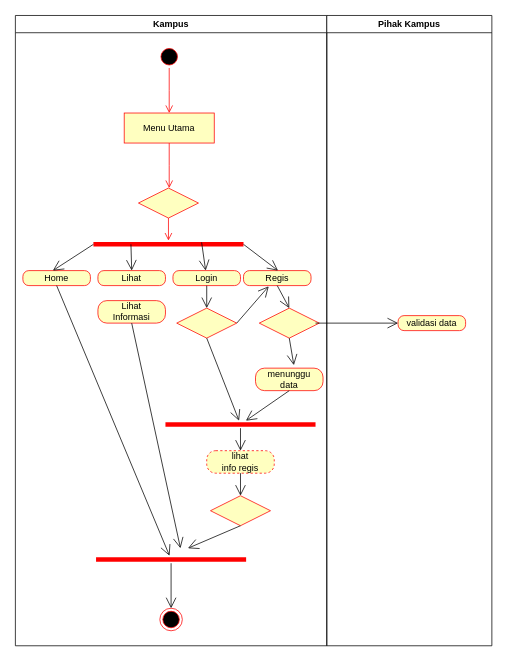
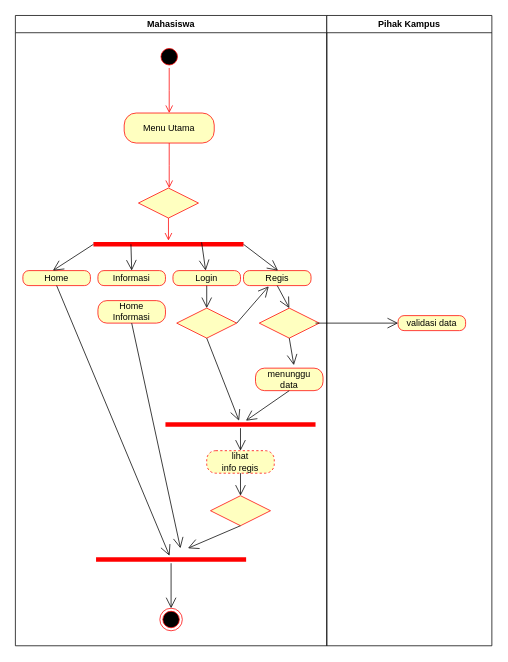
(171, 24) -> (171, 24)
(169, 128) -> (169, 128)
(132, 278) -> (132, 278)
(132, 312) -> (132, 312)
